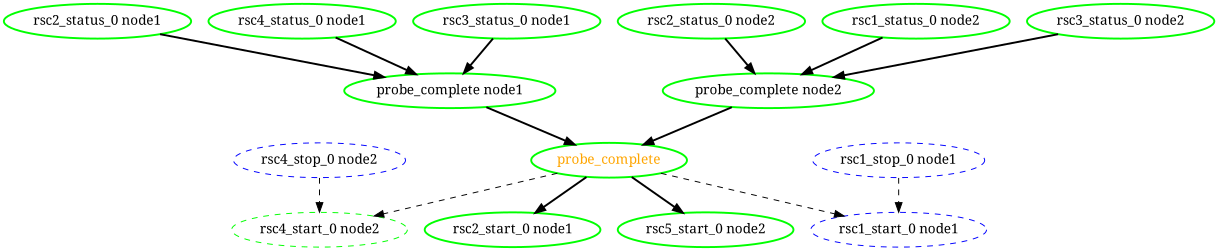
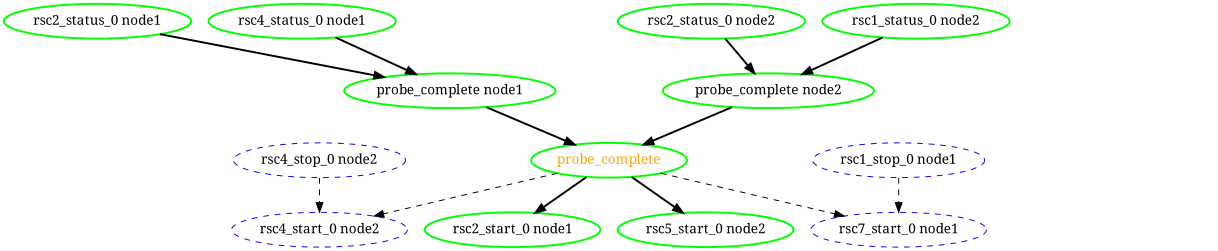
(507, 21) -> none
(1121, 21) -> none
(320, 230) -> (320, 230)
(899, 230) -> (899, 230)
